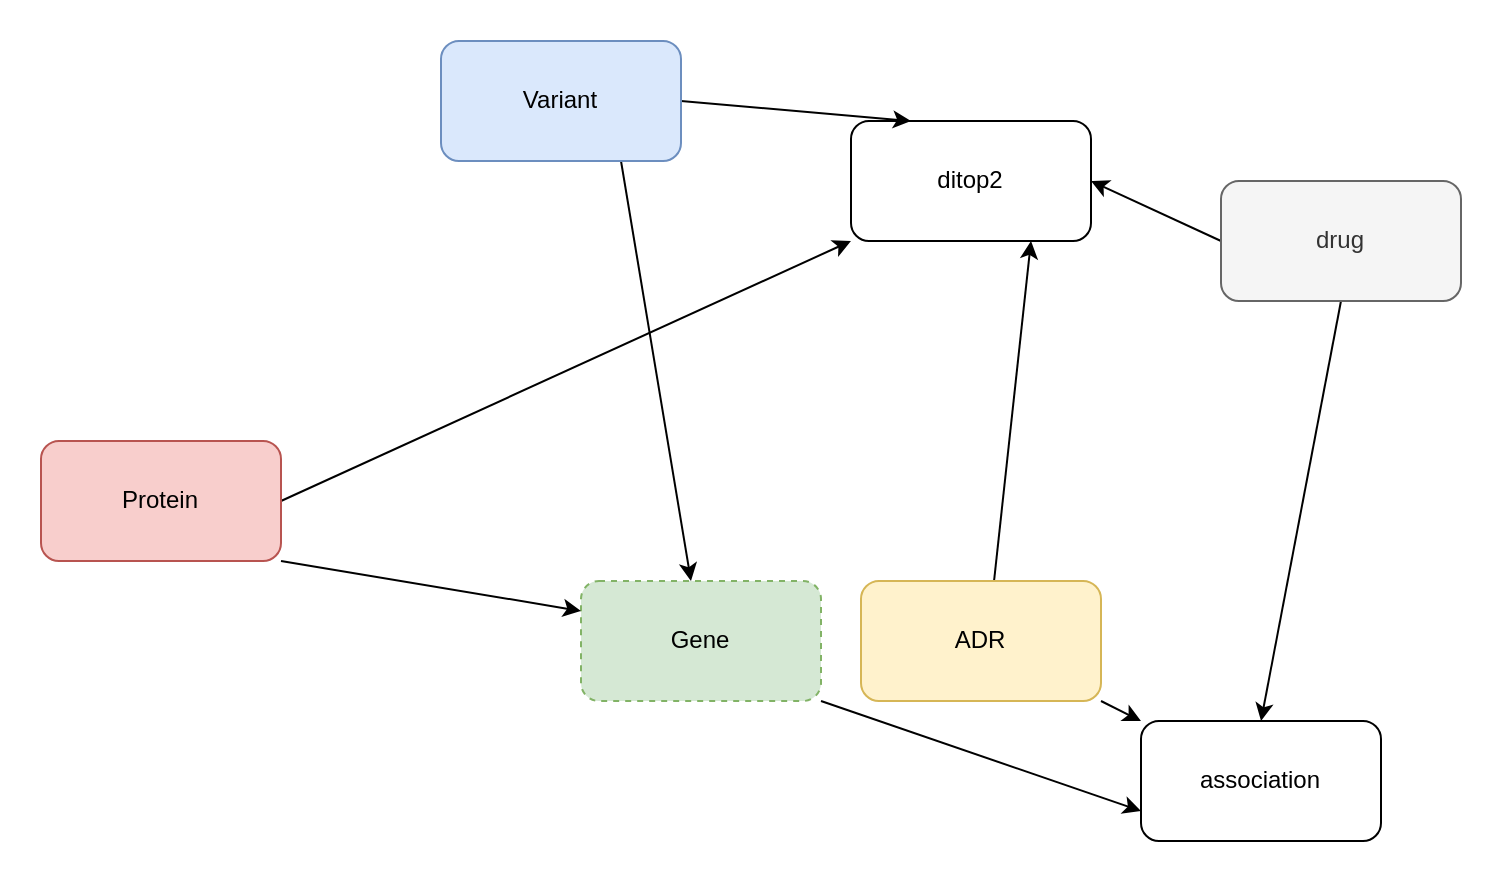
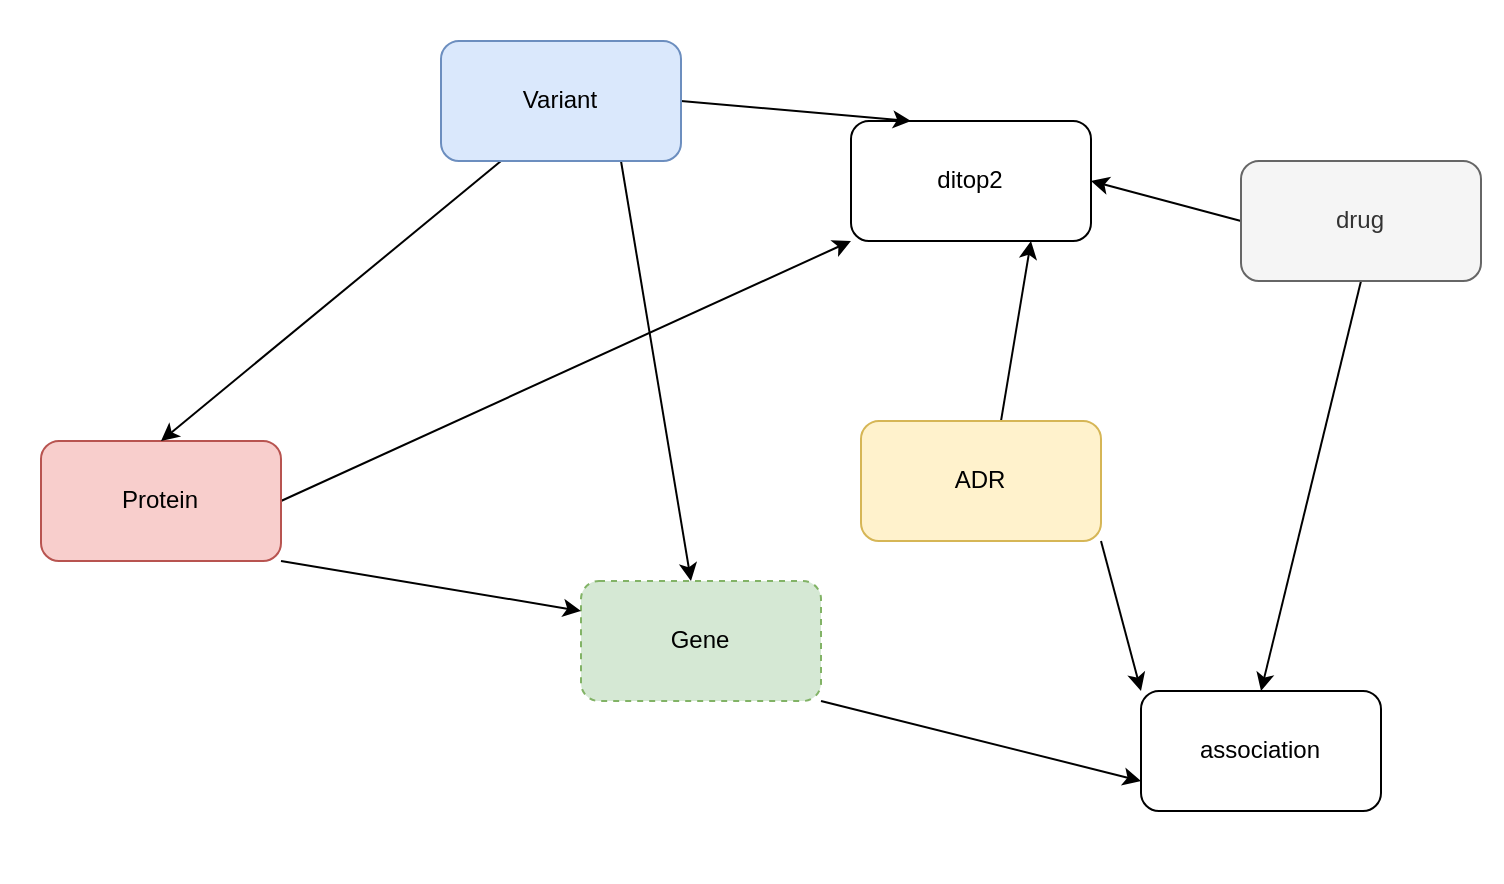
(1341, 241) -> (1361, 221)
none -> (336, 297)
(981, 641) -> (981, 481)
(1261, 781) -> (1261, 751)
